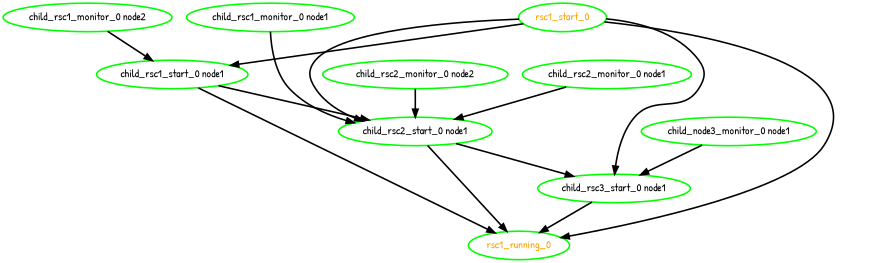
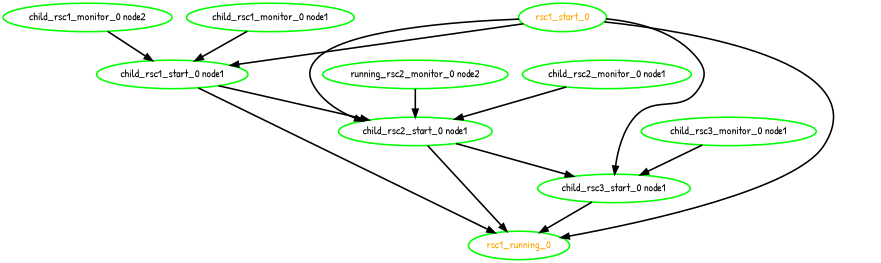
(415, 74) -> (415, 74)
(291, 90) -> (225, 44)
(729, 131) -> (729, 131)
